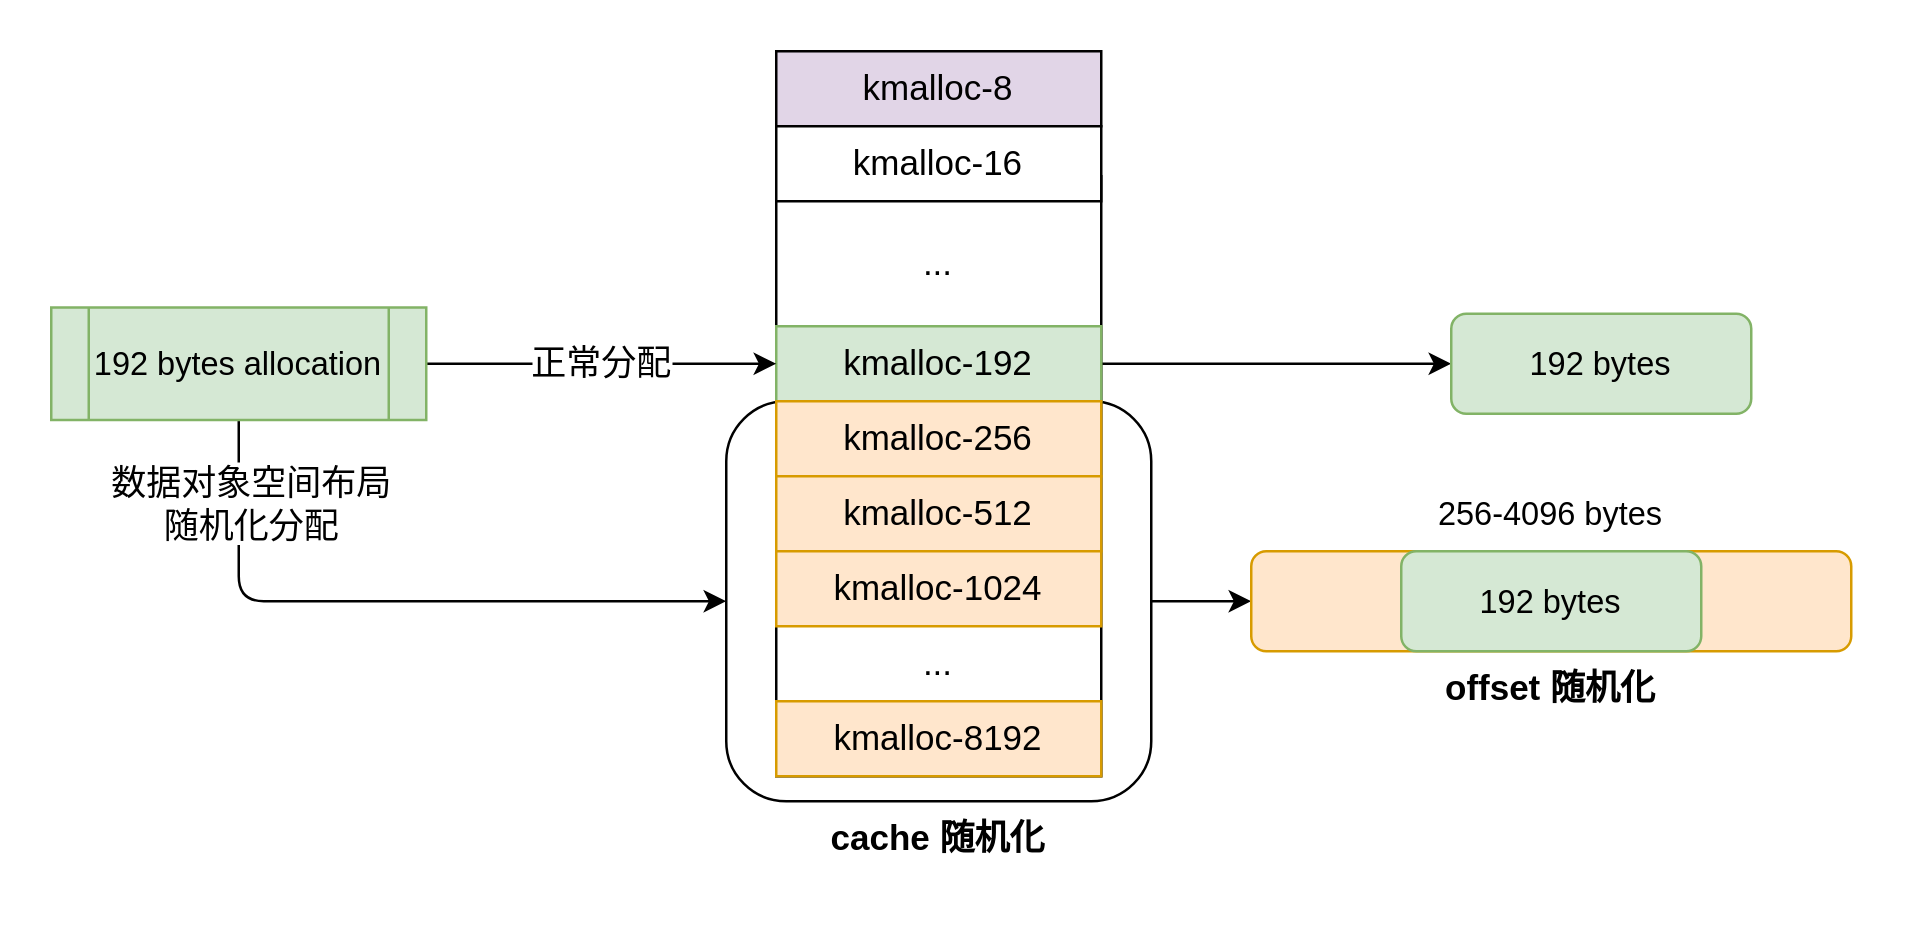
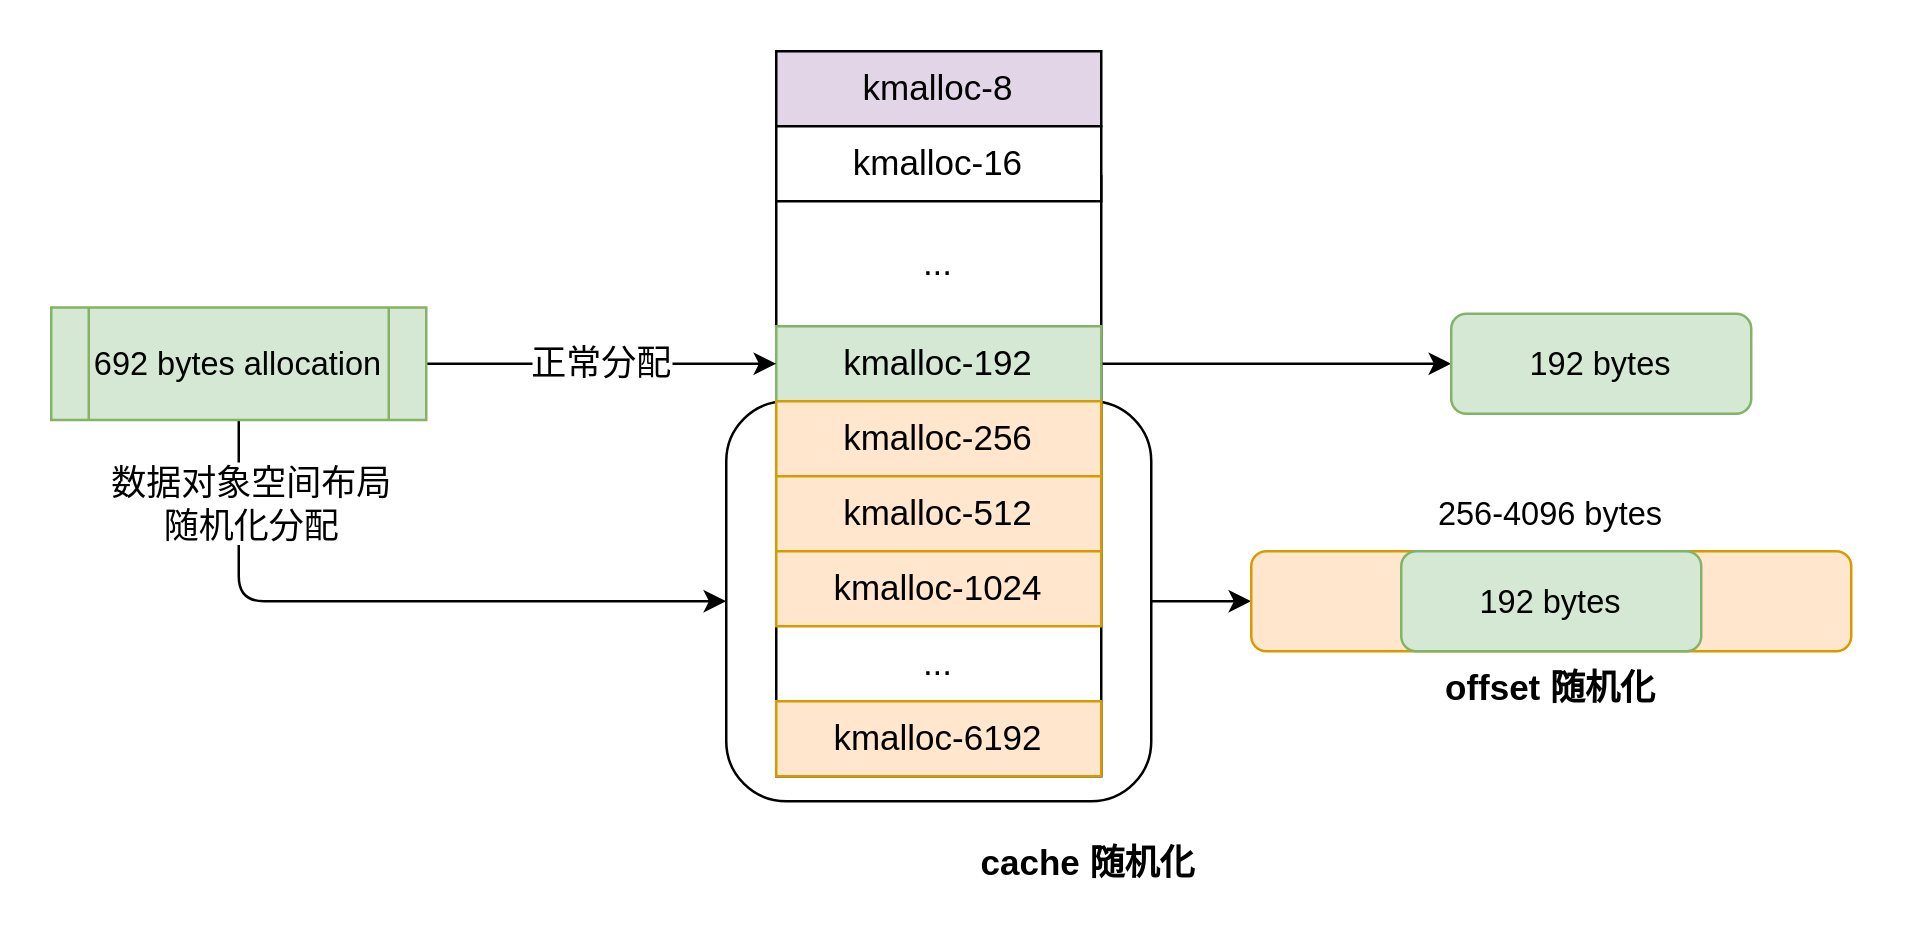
(239, 364) -> (239, 364)
(939, 739) -> (939, 739)
(939, 839) -> (1089, 864)
